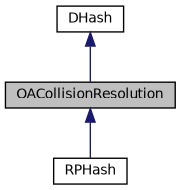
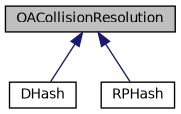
(90, 64) -> (63, 63)
